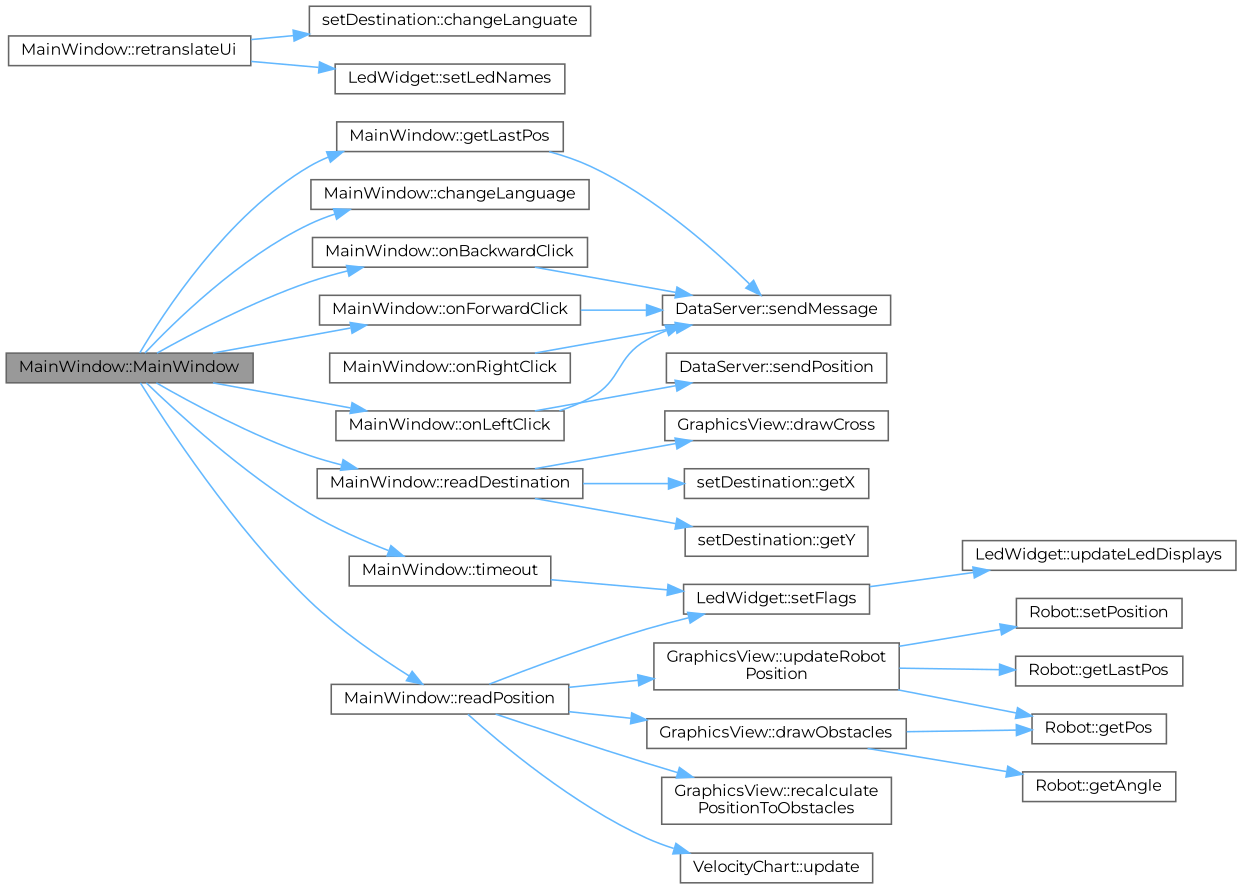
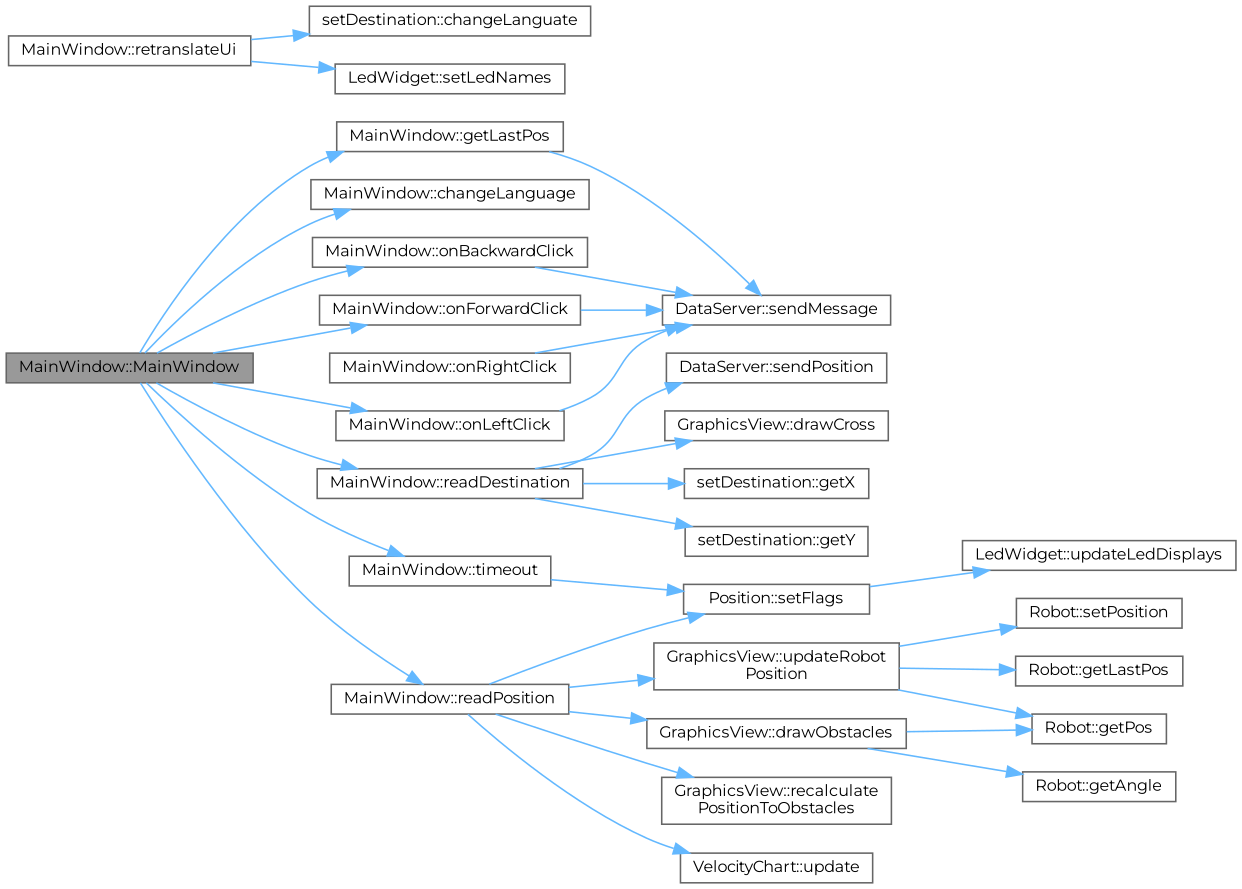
(609, 398) -> (616, 432)
(777, 599) -> (777, 599)
